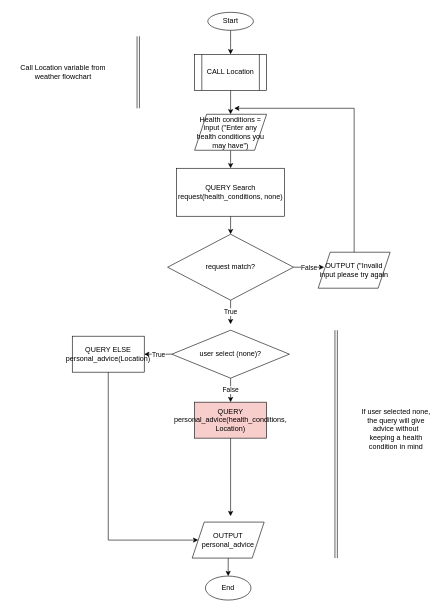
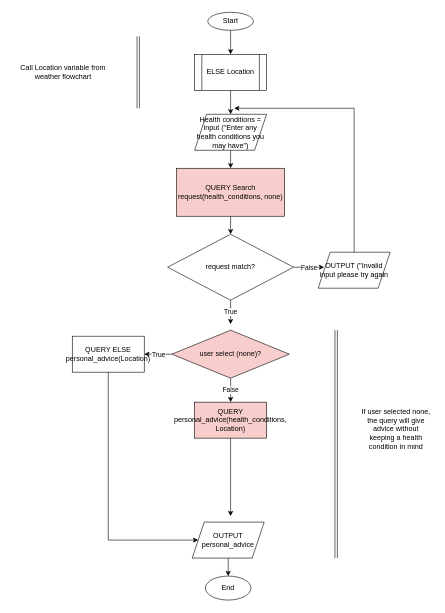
(231, 72) -> (231, 72)
(231, 192) -> (231, 192)
(231, 354) -> (231, 354)
